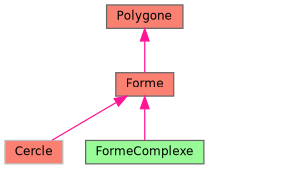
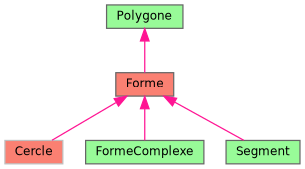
(145, 17) -> (145, 17)
none -> (263, 152)
